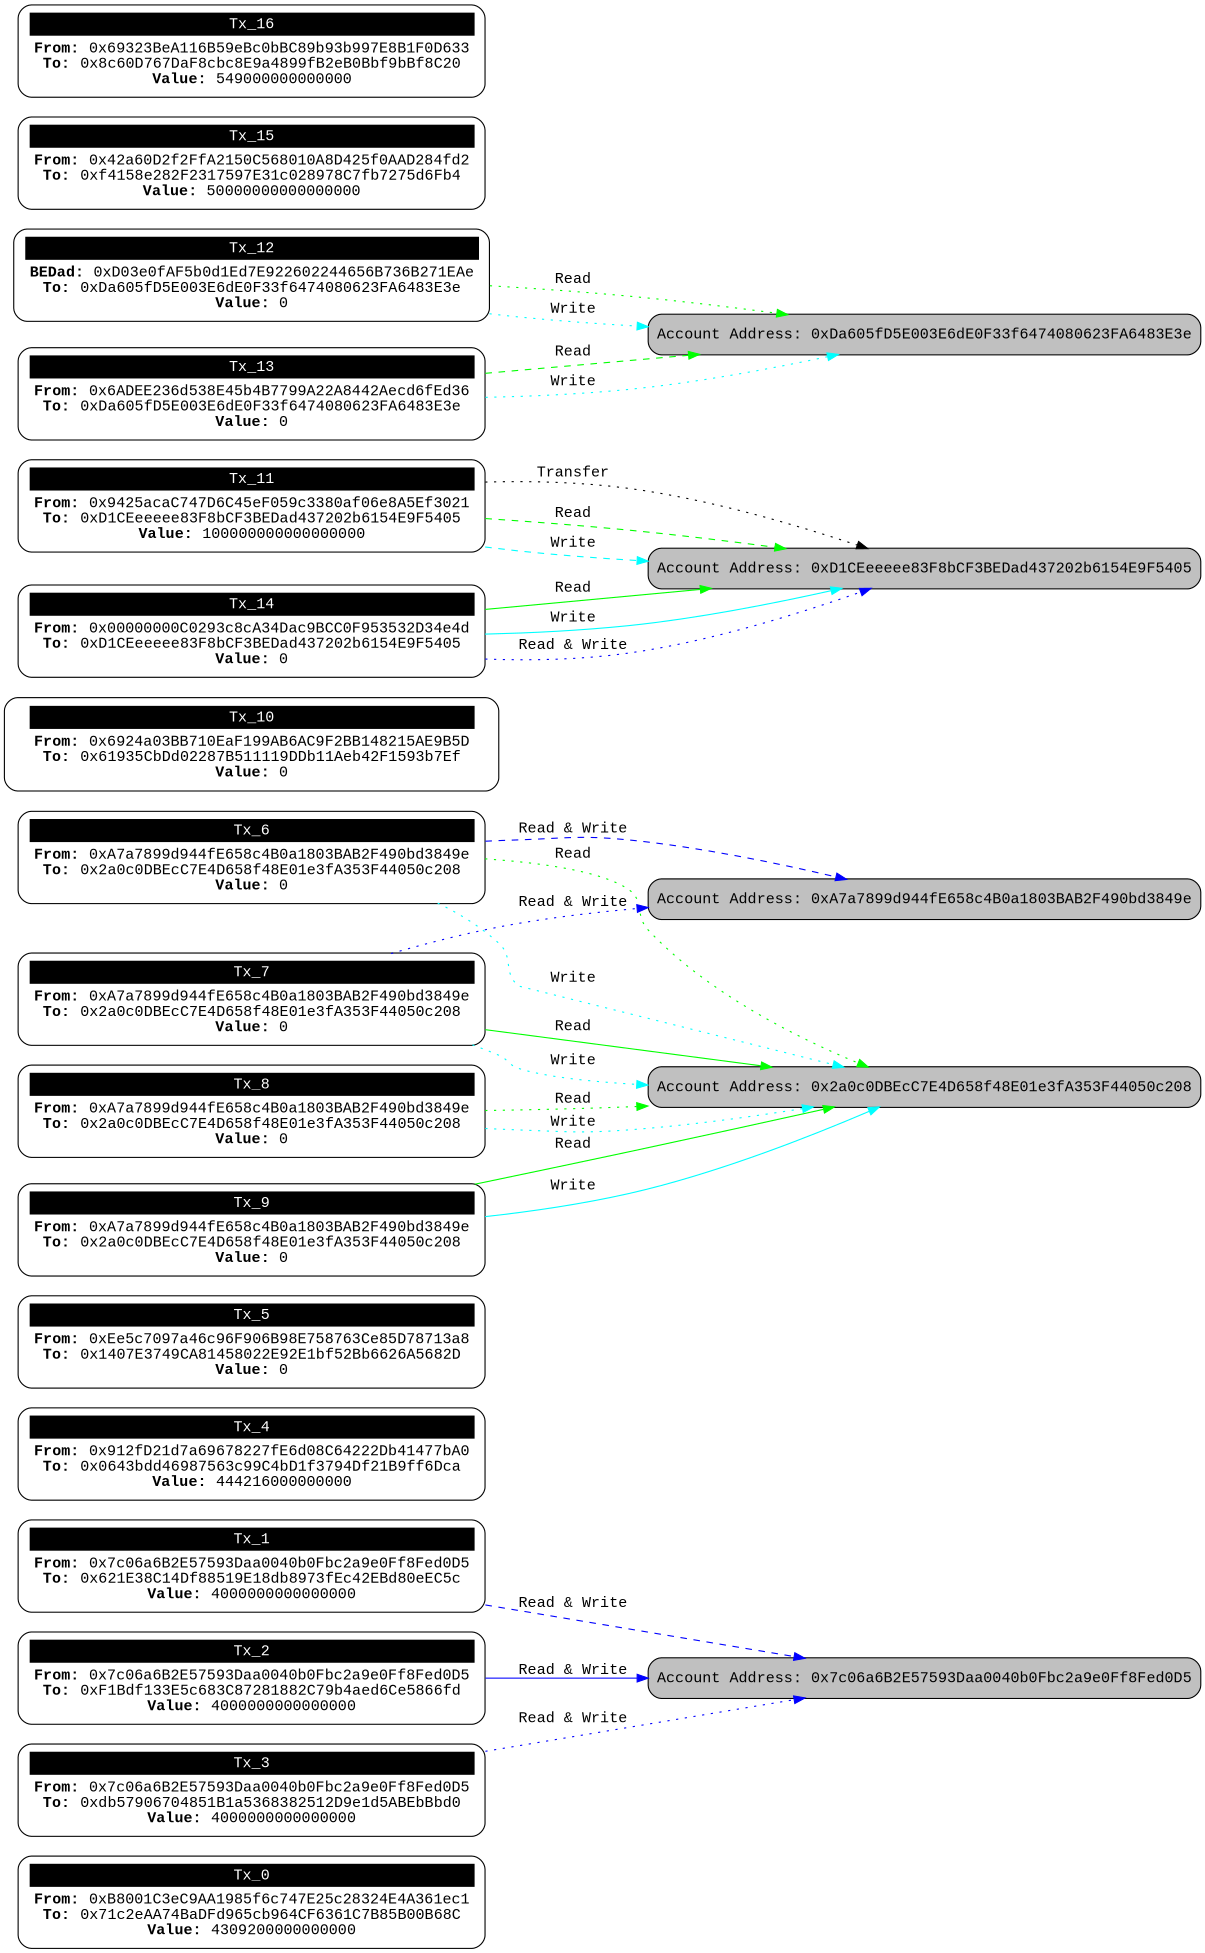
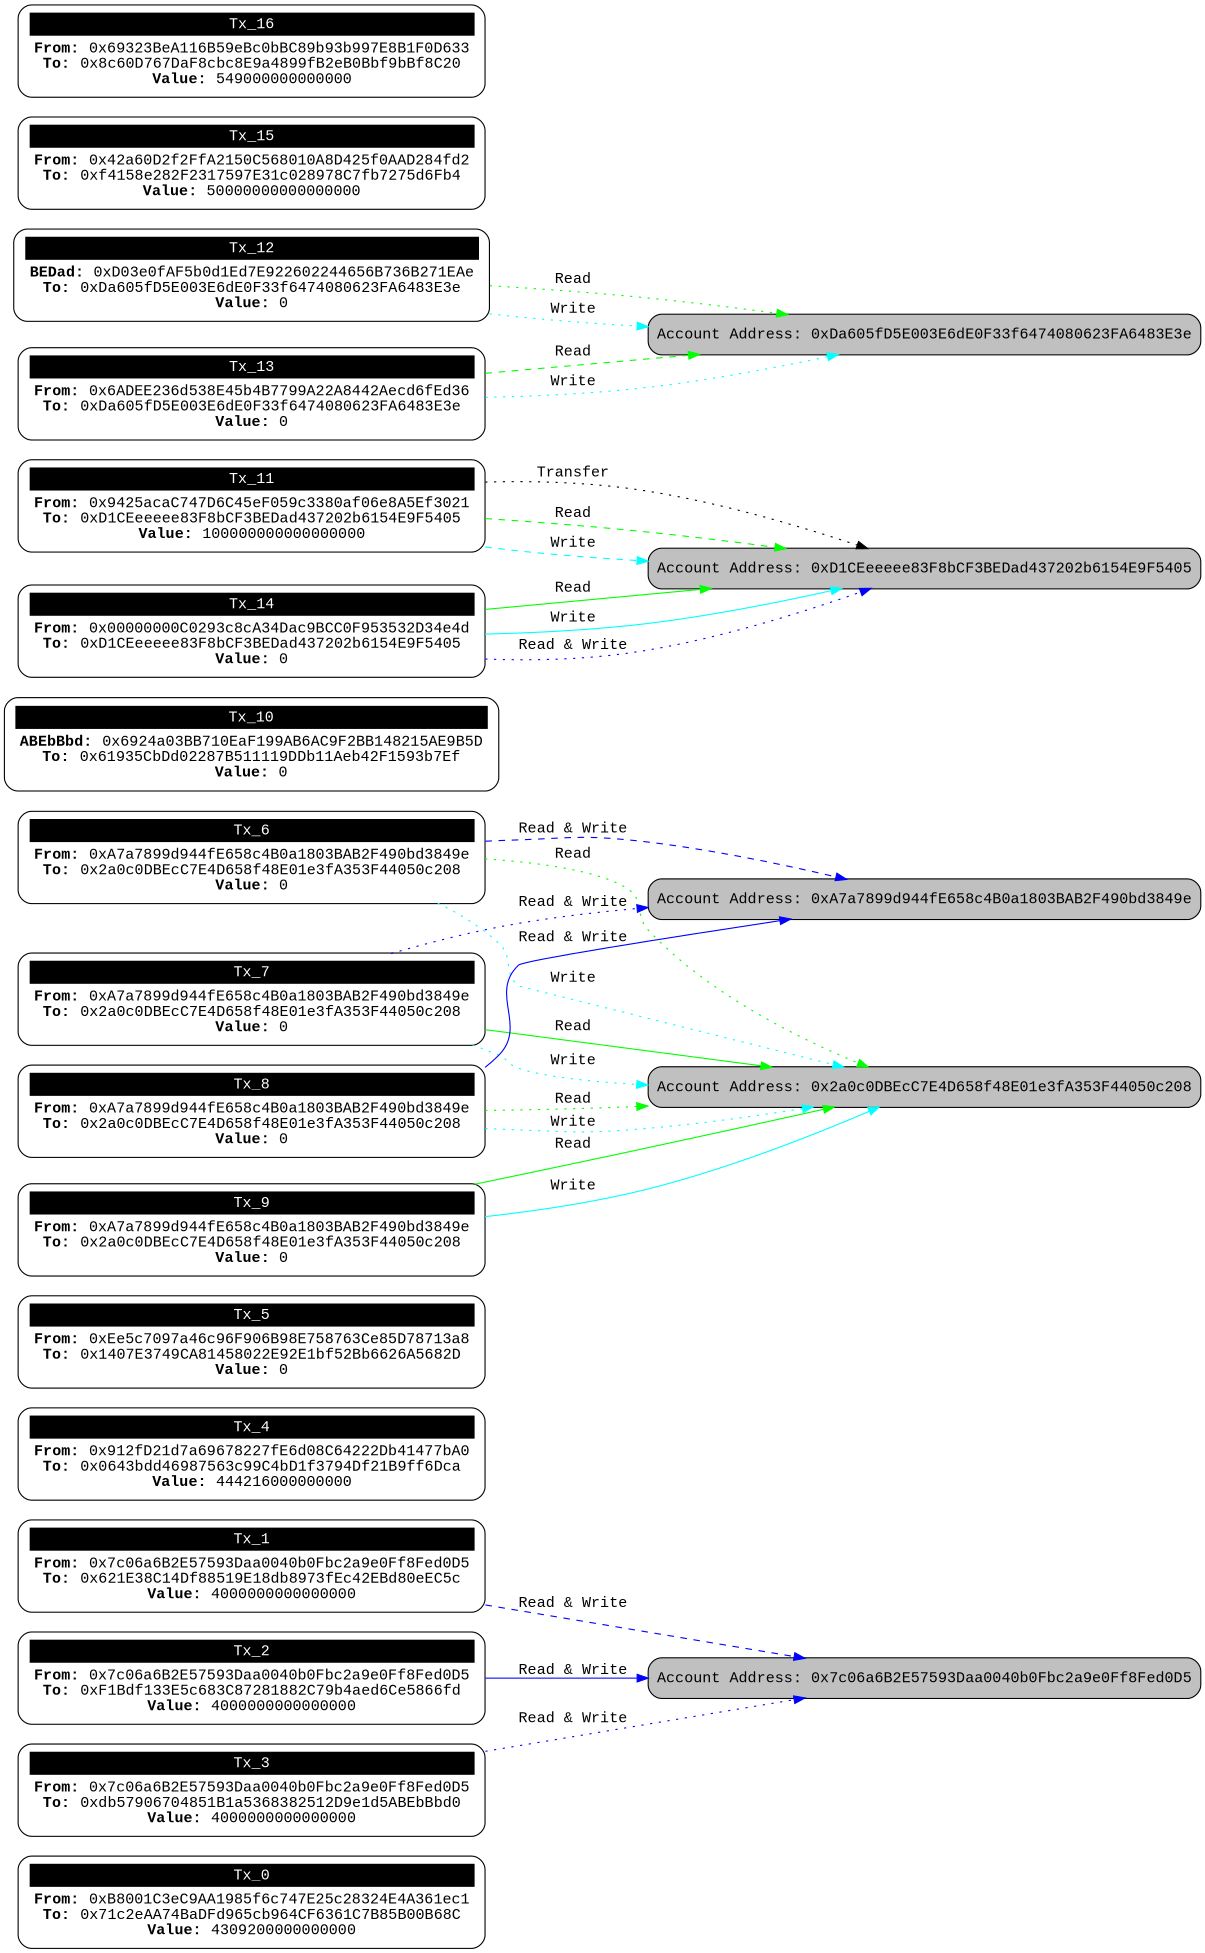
(62, 741) -> (61, 741)
none -> (592, 950)
